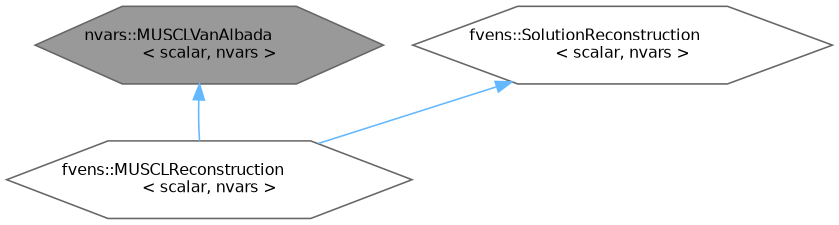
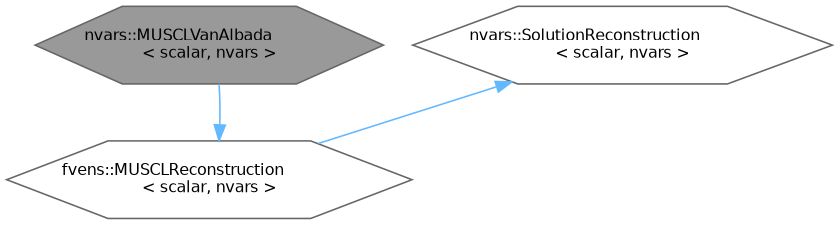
(623, 45) -> (623, 45)
(199, 120) -> (220, 104)
